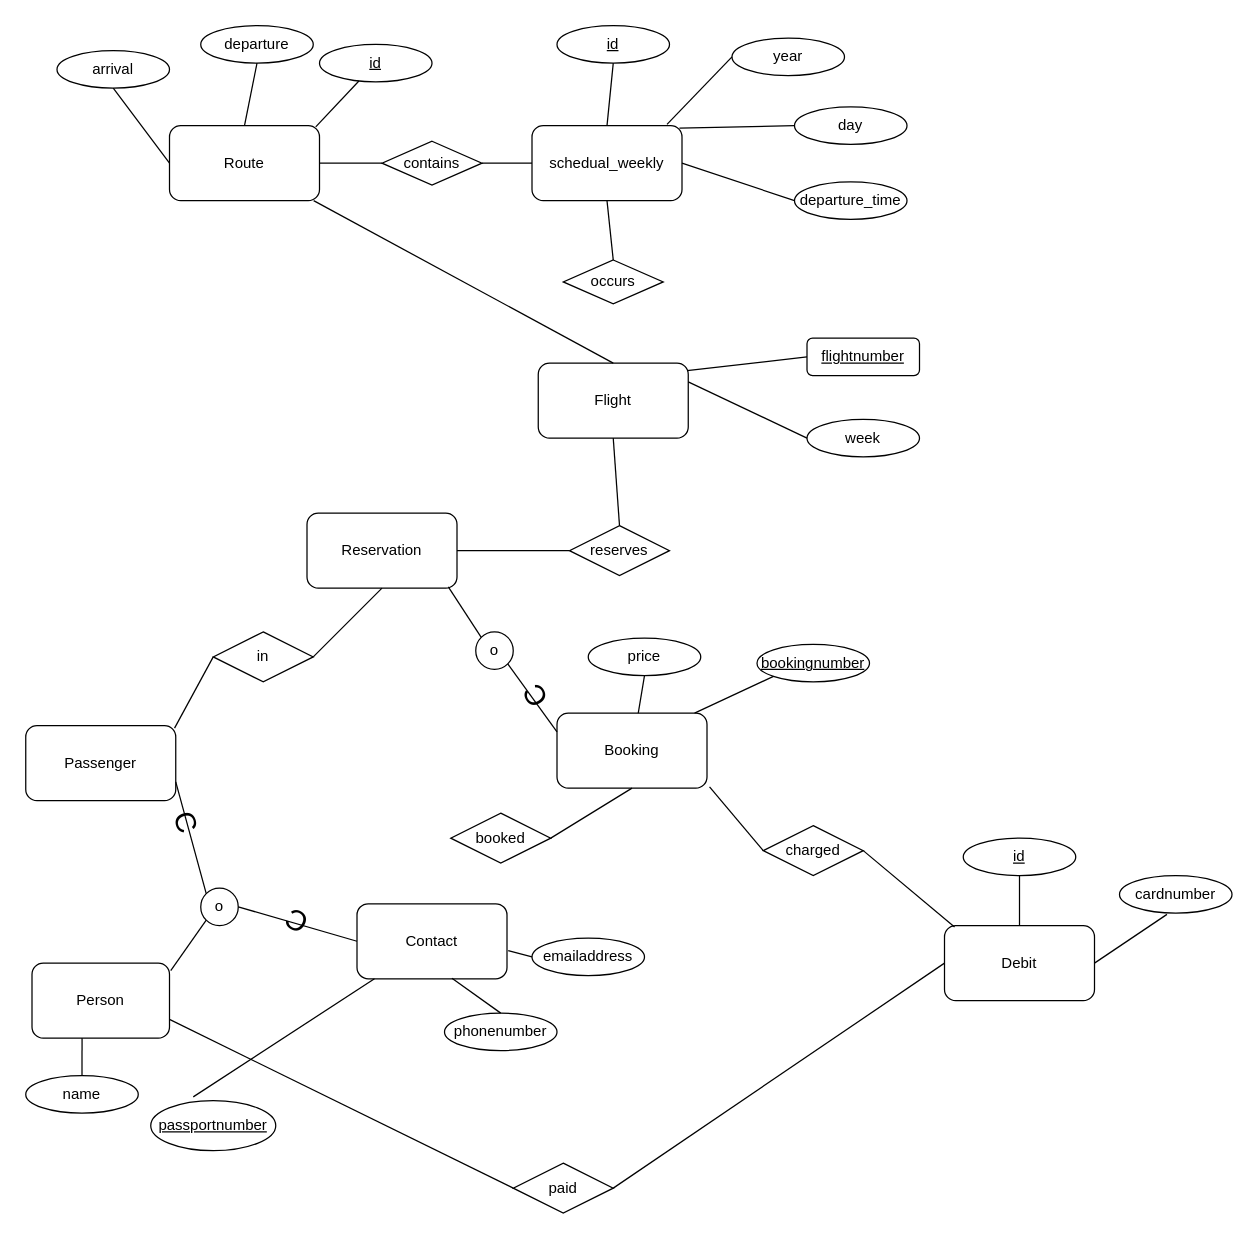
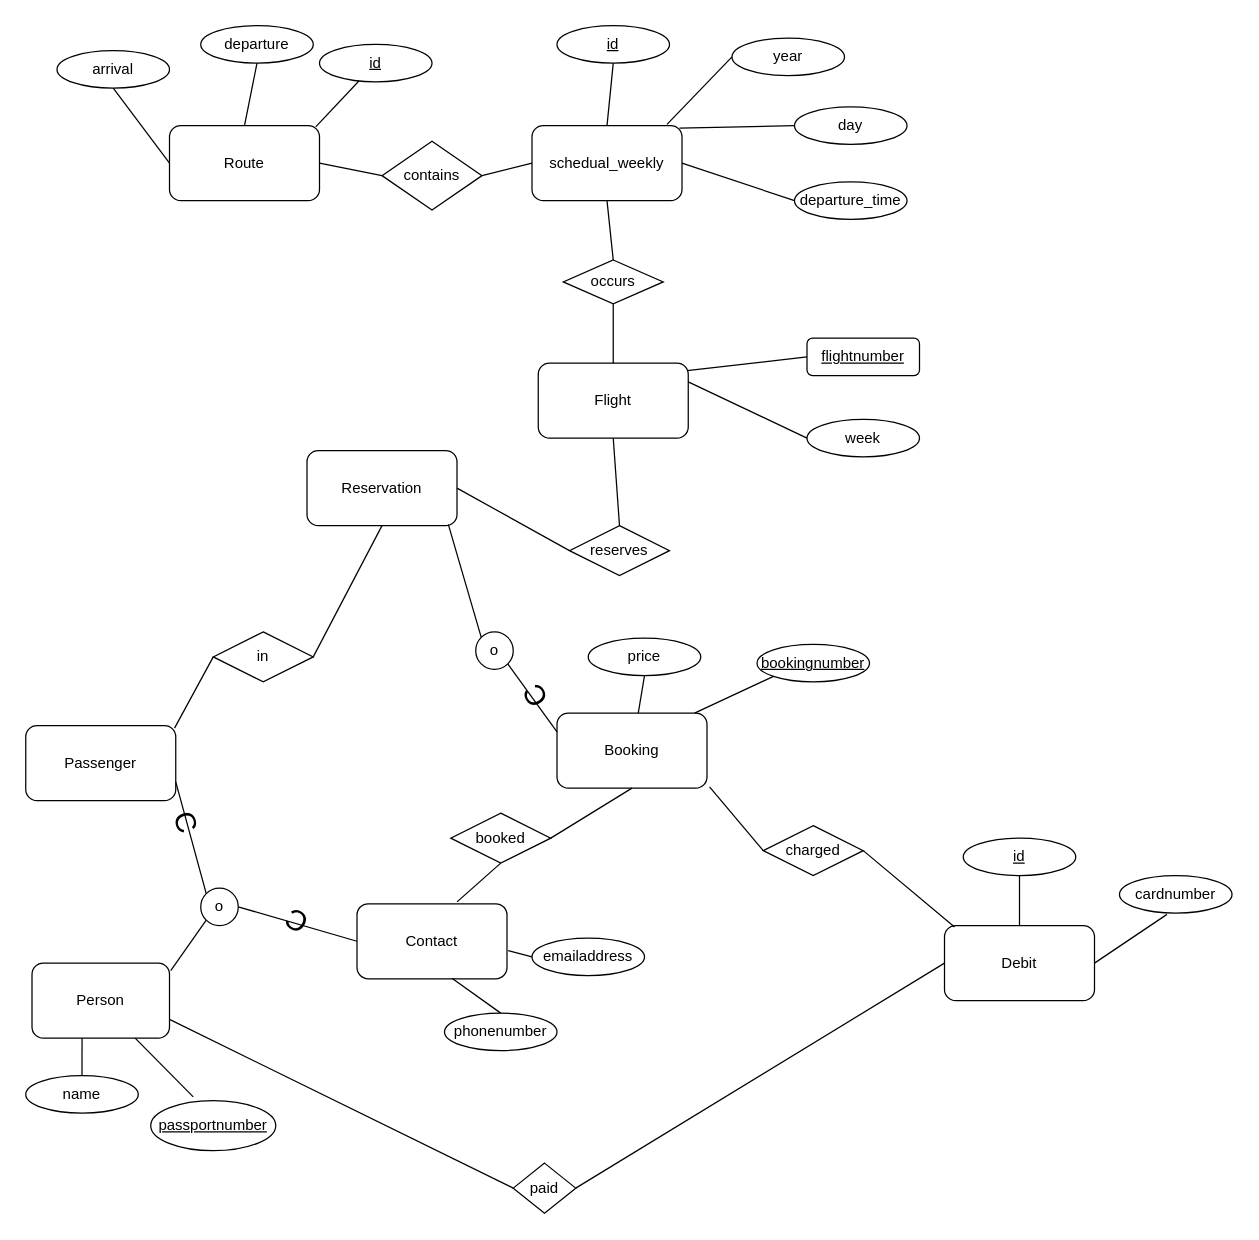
(432, 163) -> (432, 176)
(463, 282) -> (613, 334)
(382, 551) -> (382, 488)
none -> (479, 883)
(284, 1038) -> (164, 1068)
(563, 1188) -> (544, 1188)
